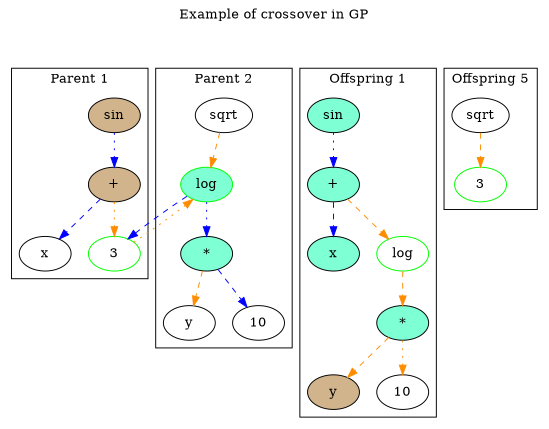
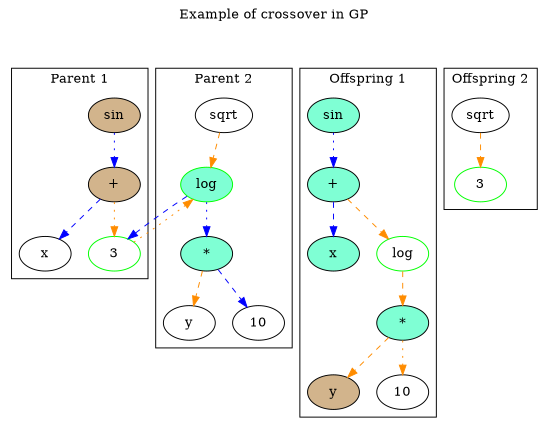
(491, 79) -> (491, 79)
